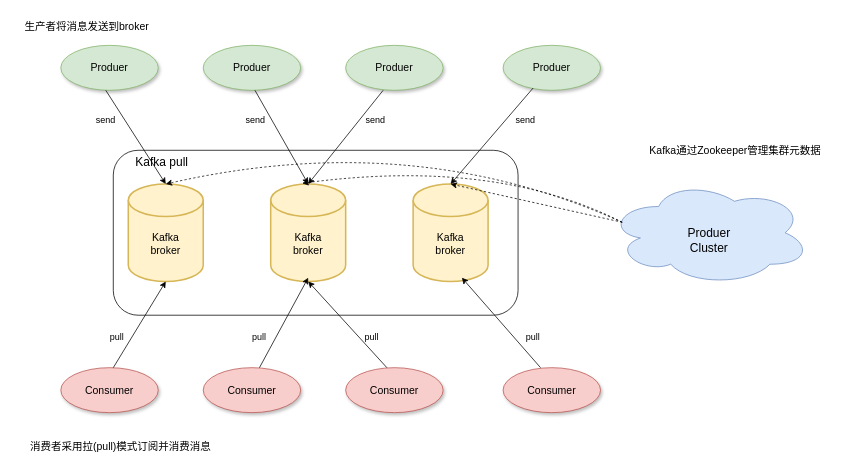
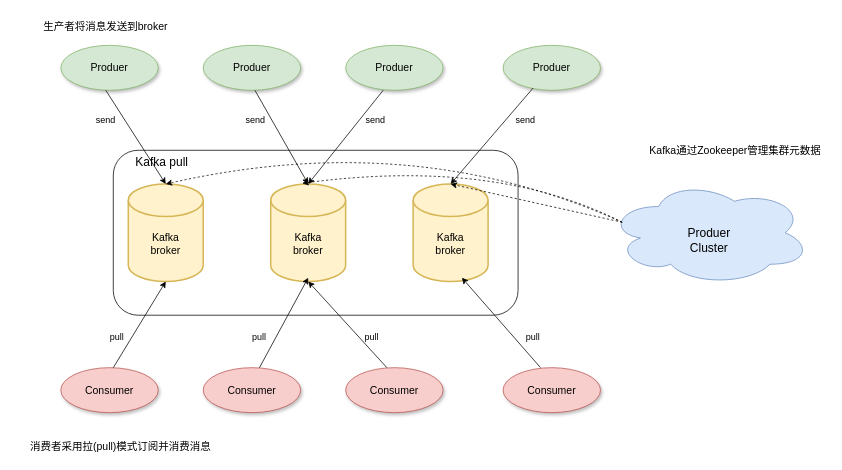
(87, 27) -> (105, 27)
